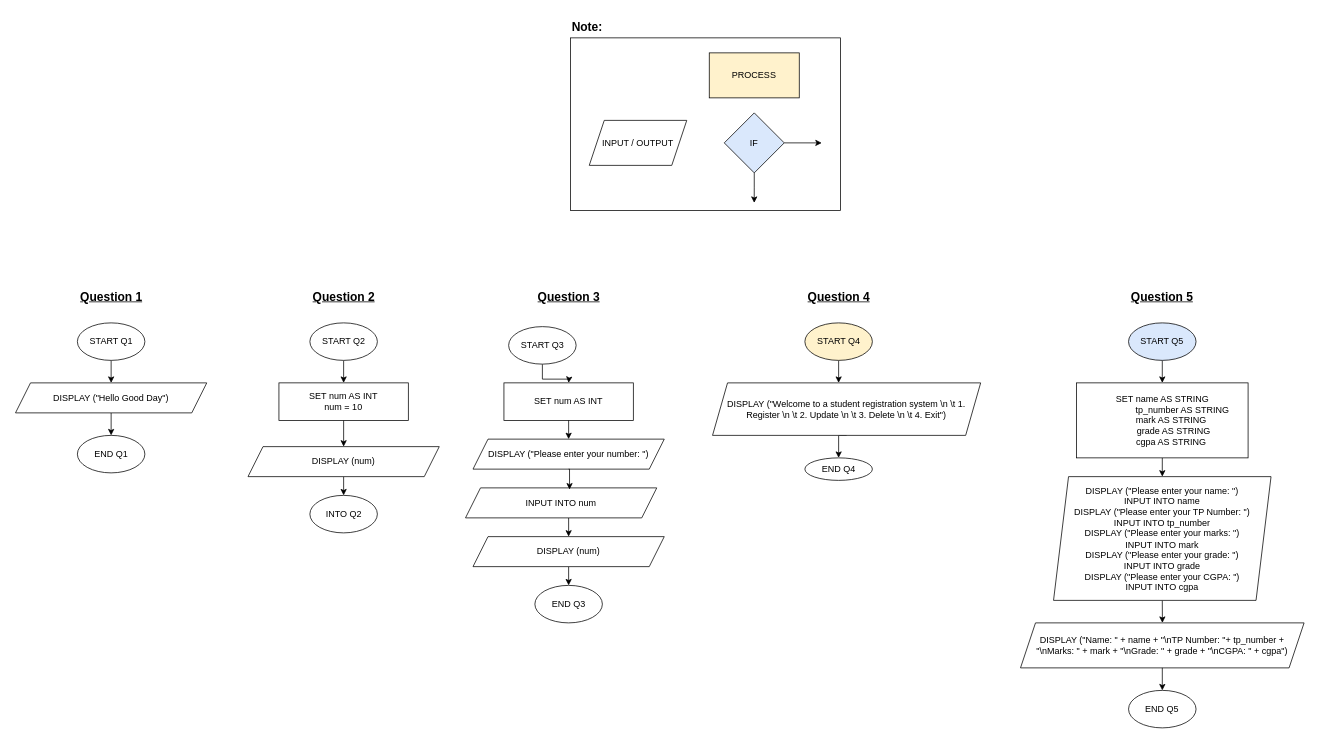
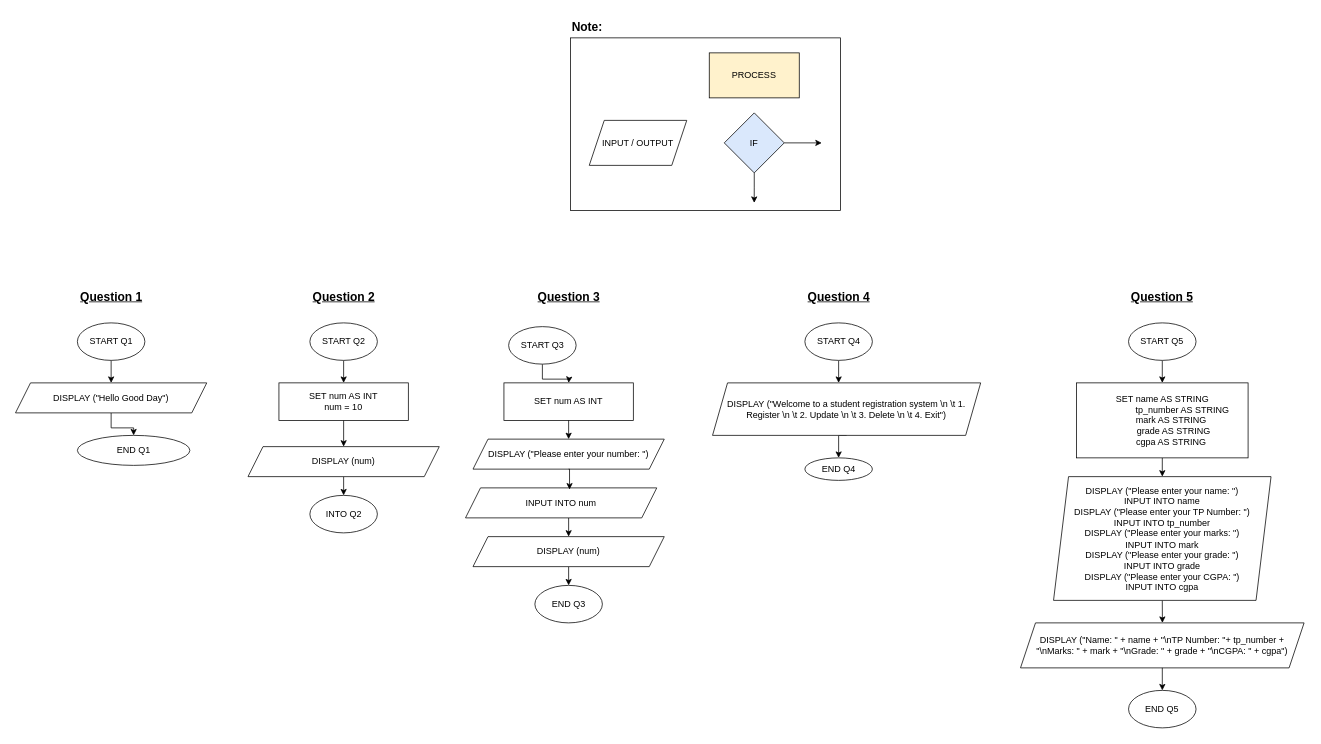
(839, 342) -> (839, 342)
(1162, 342) -> (1162, 342)
(111, 454) -> (134, 450)
